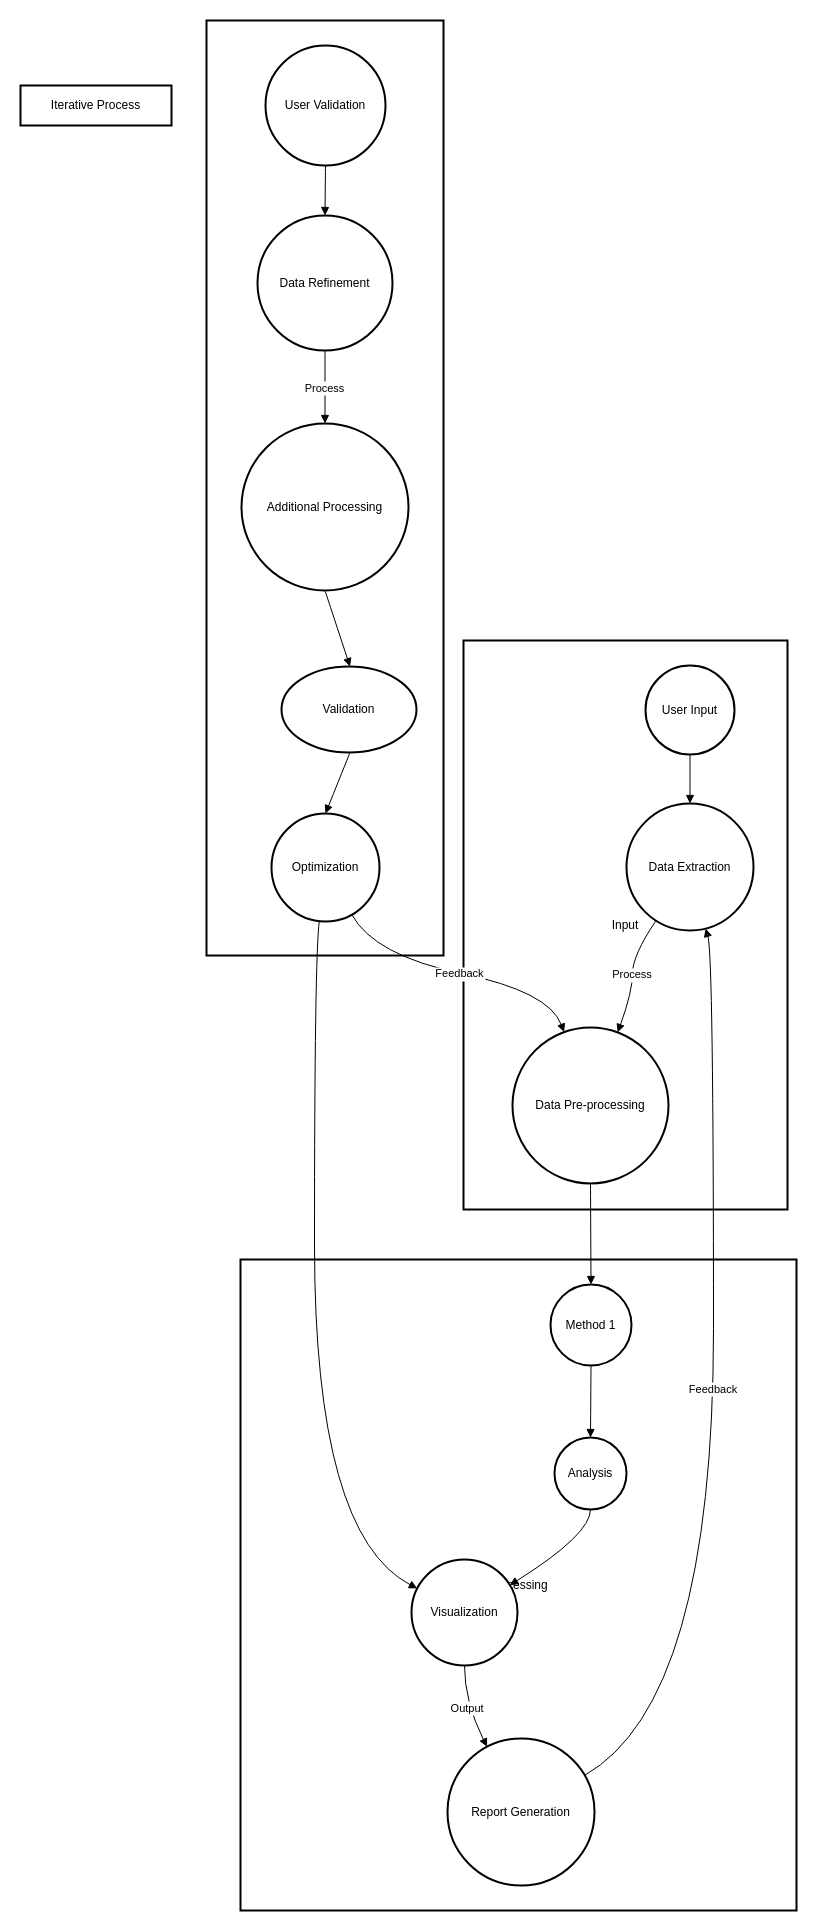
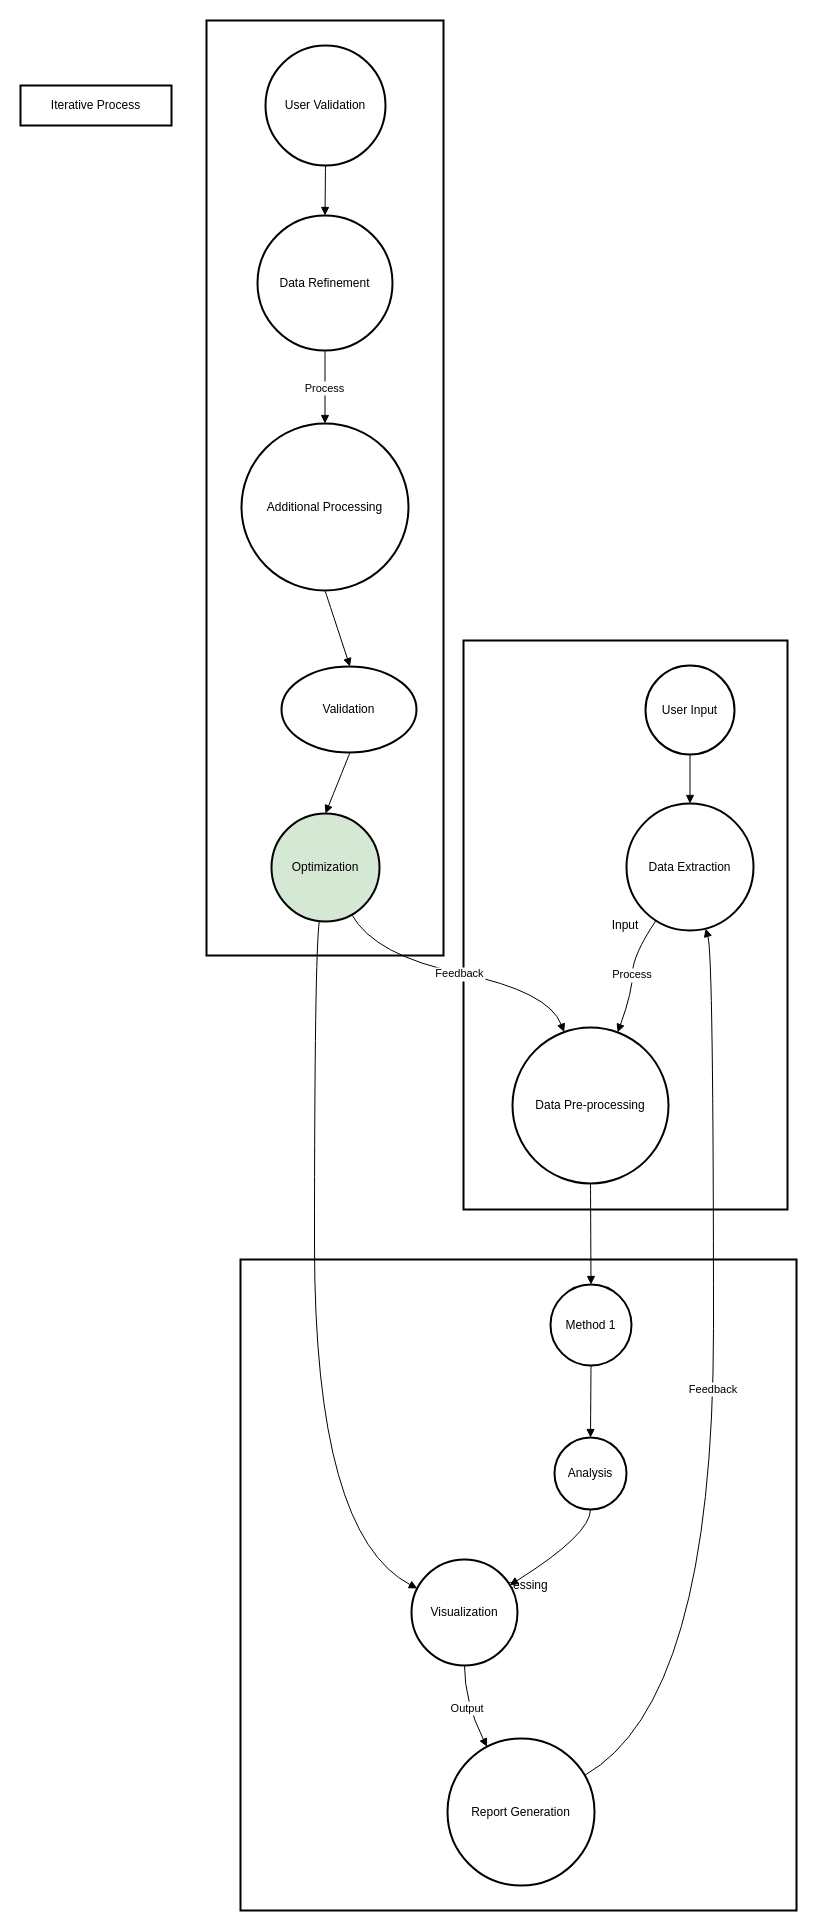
(326, 868) -> (326, 868)
